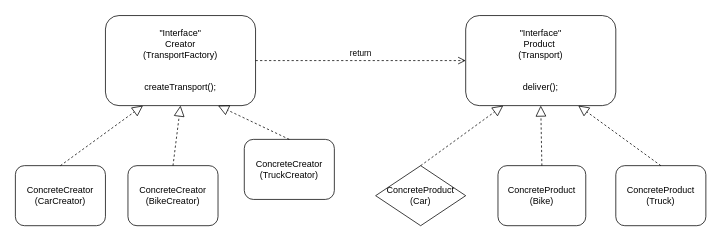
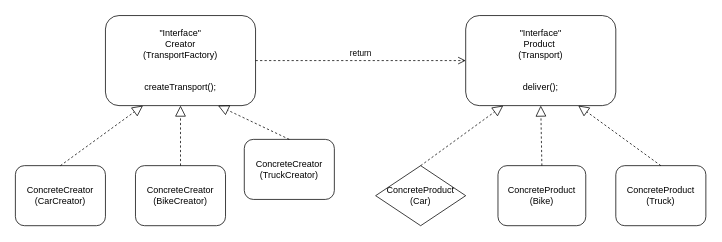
(173, 195) -> (180, 195)
